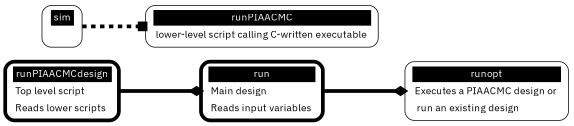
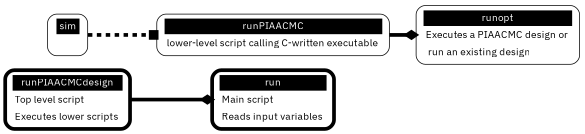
(239, 91) -> (248, 100)
(360, 91) -> (398, 35)
(61, 108) -> (67, 117)
